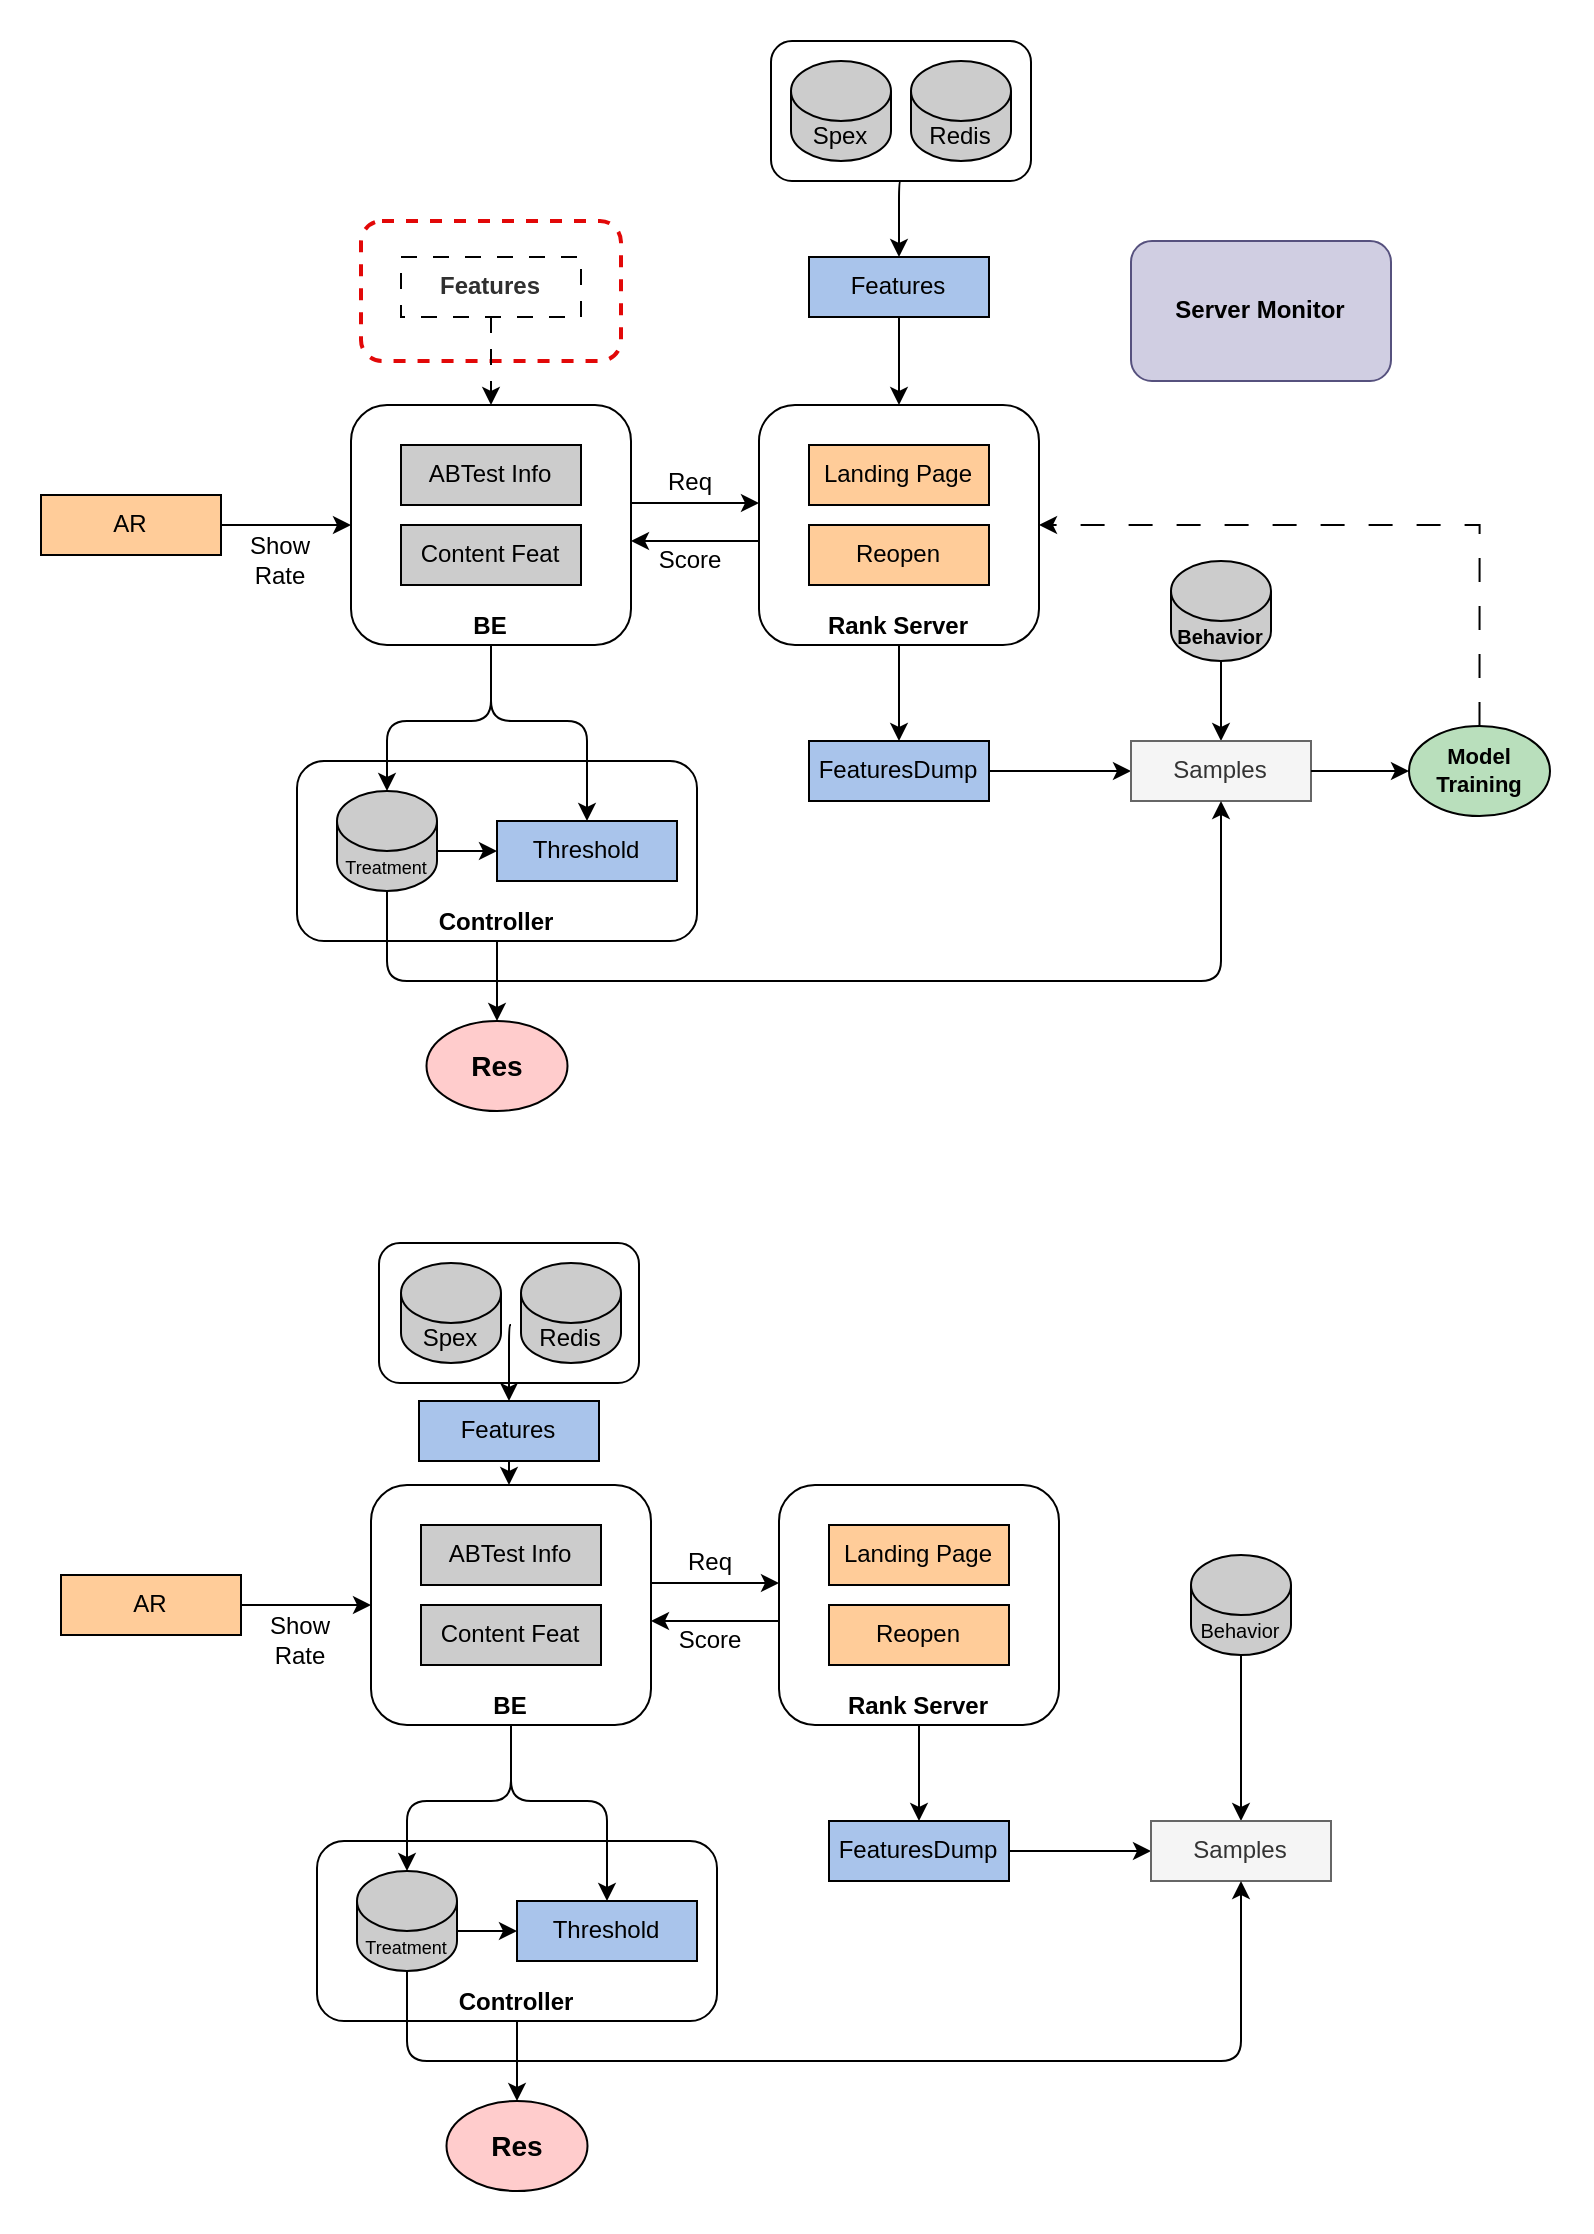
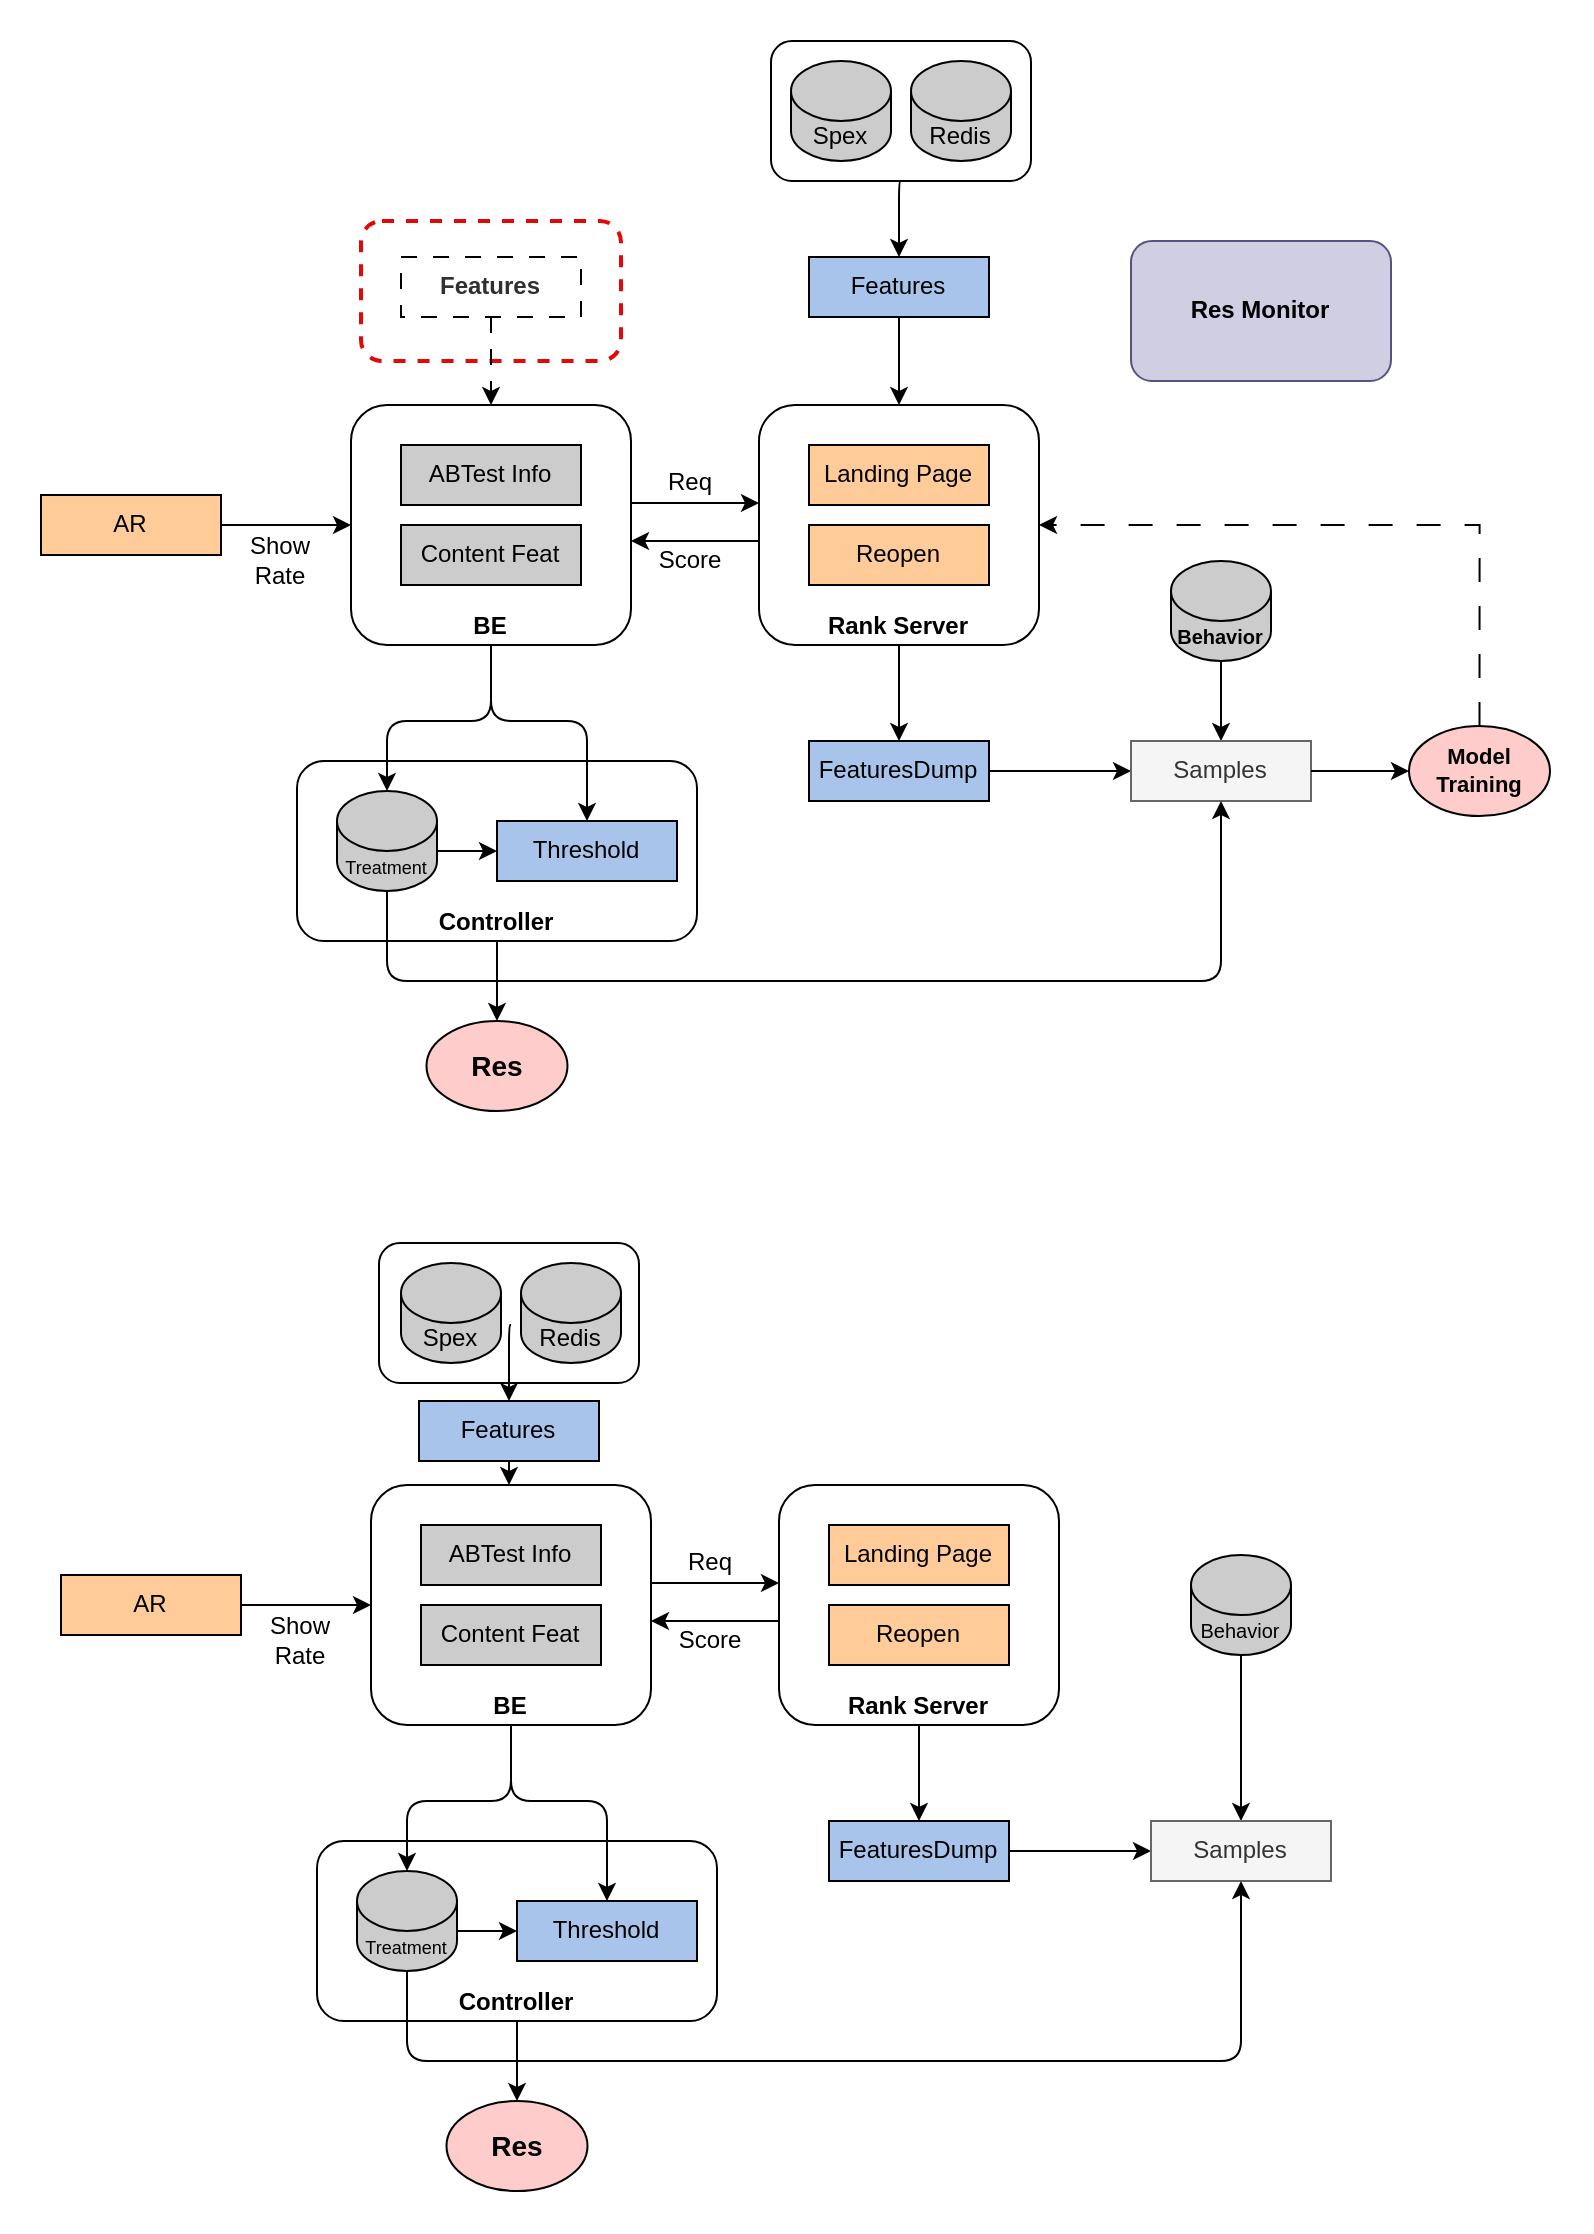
(1261, 311) -> (1261, 311)
(1480, 771) -> (1480, 771)
